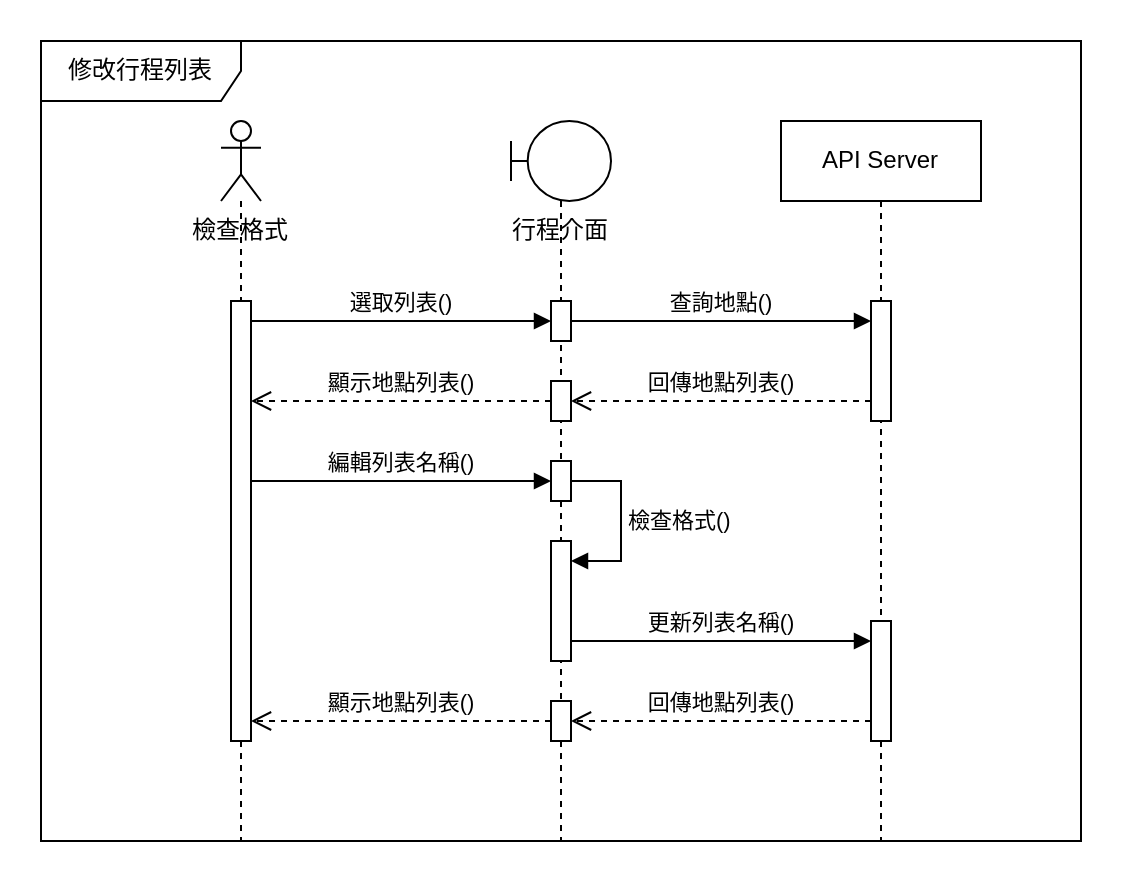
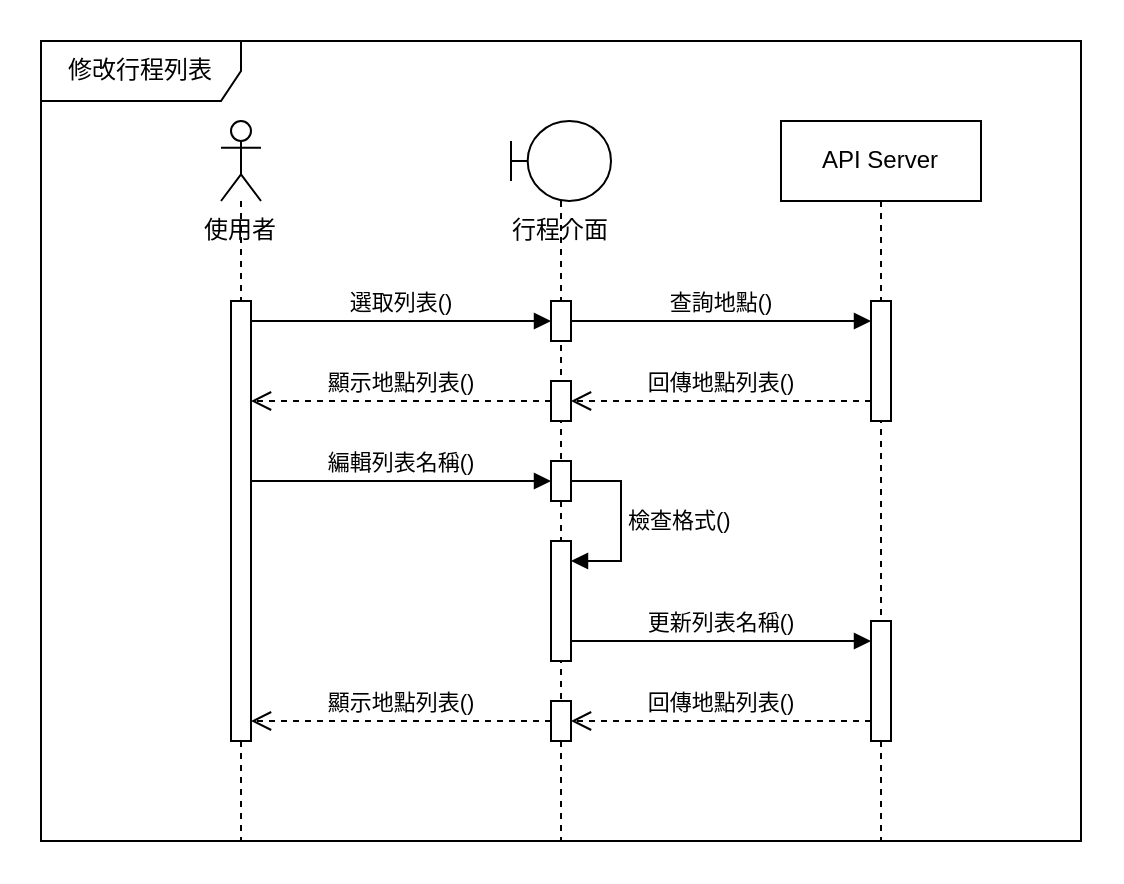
(241, 231) -> (241, 231)
